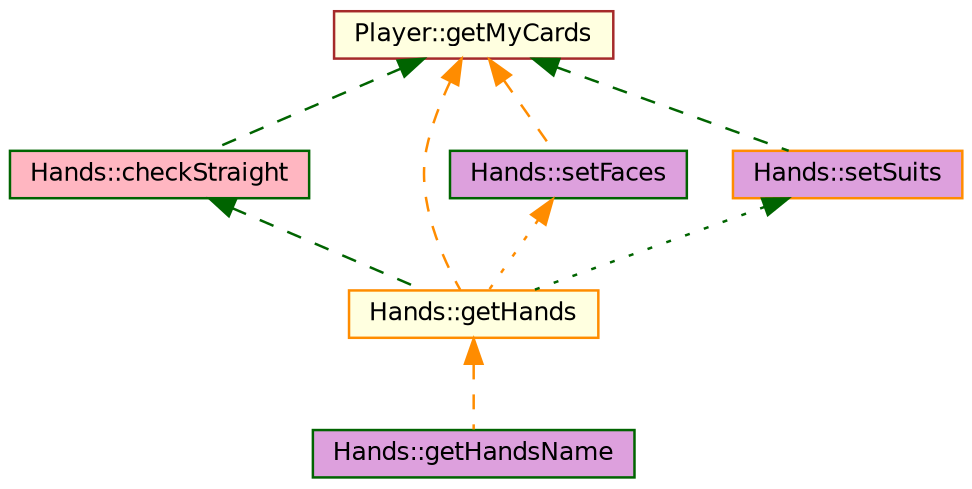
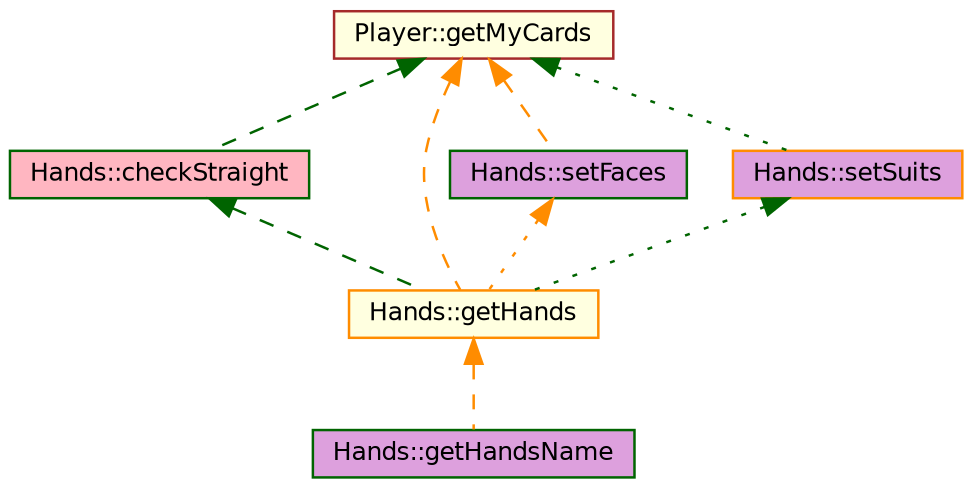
(673, 109) -> (673, 109)
